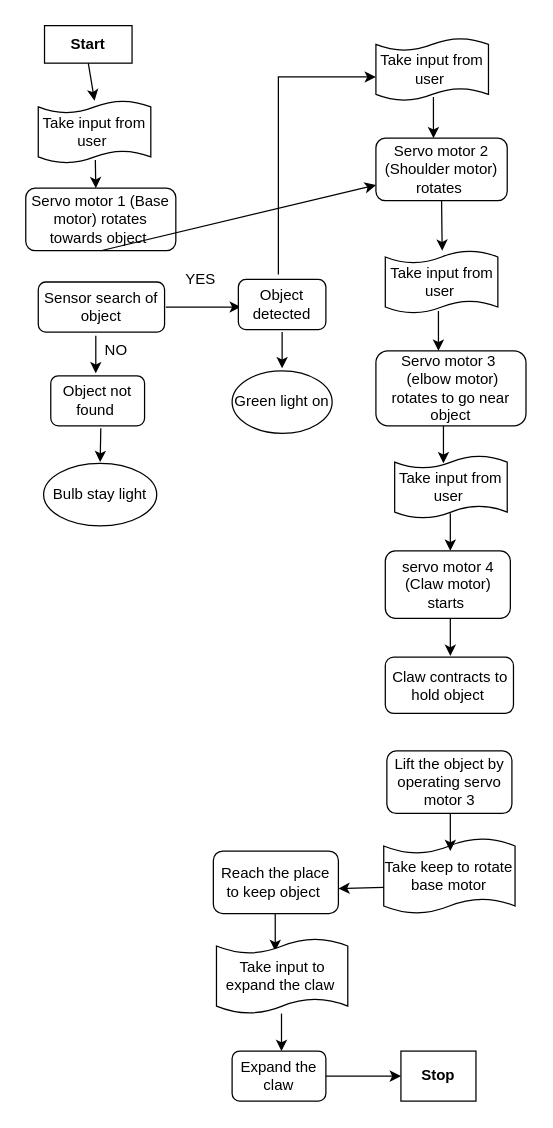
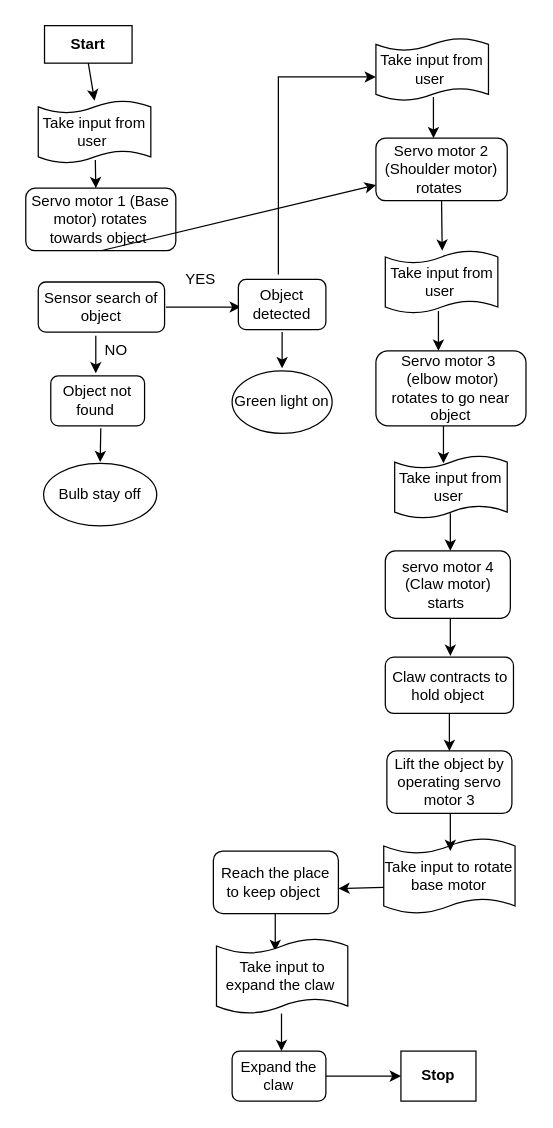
(100, 494) -> (100, 494)
none -> (449, 727)
(449, 876) -> (449, 876)
